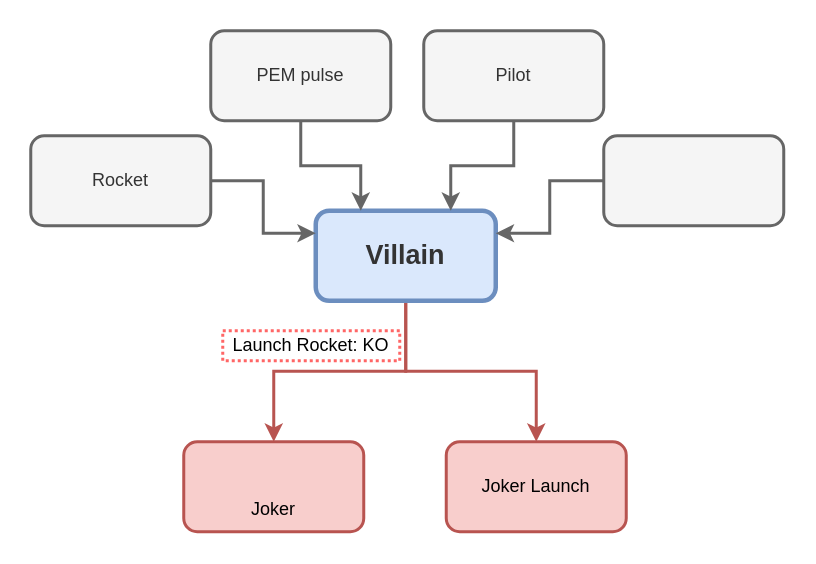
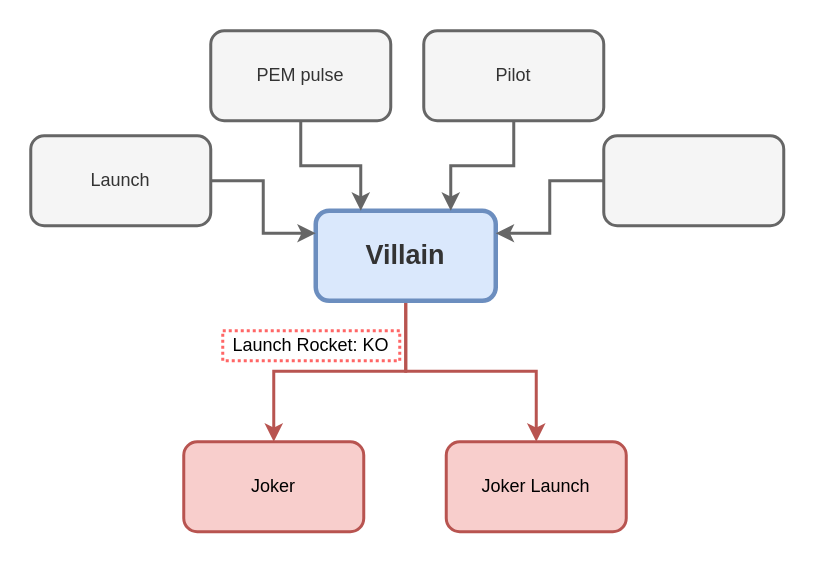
(121, 181) -> (121, 181)
(274, 509) -> (274, 487)
